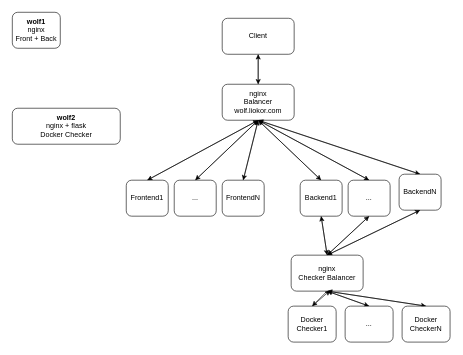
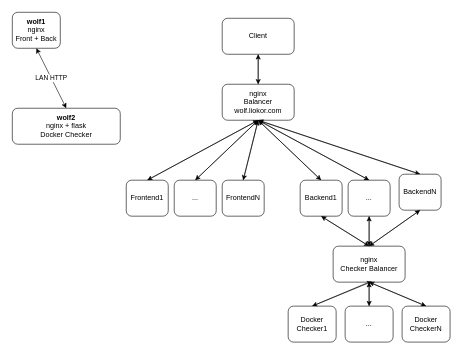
none -> (52, 79)
(327, 273) -> (369, 264)
